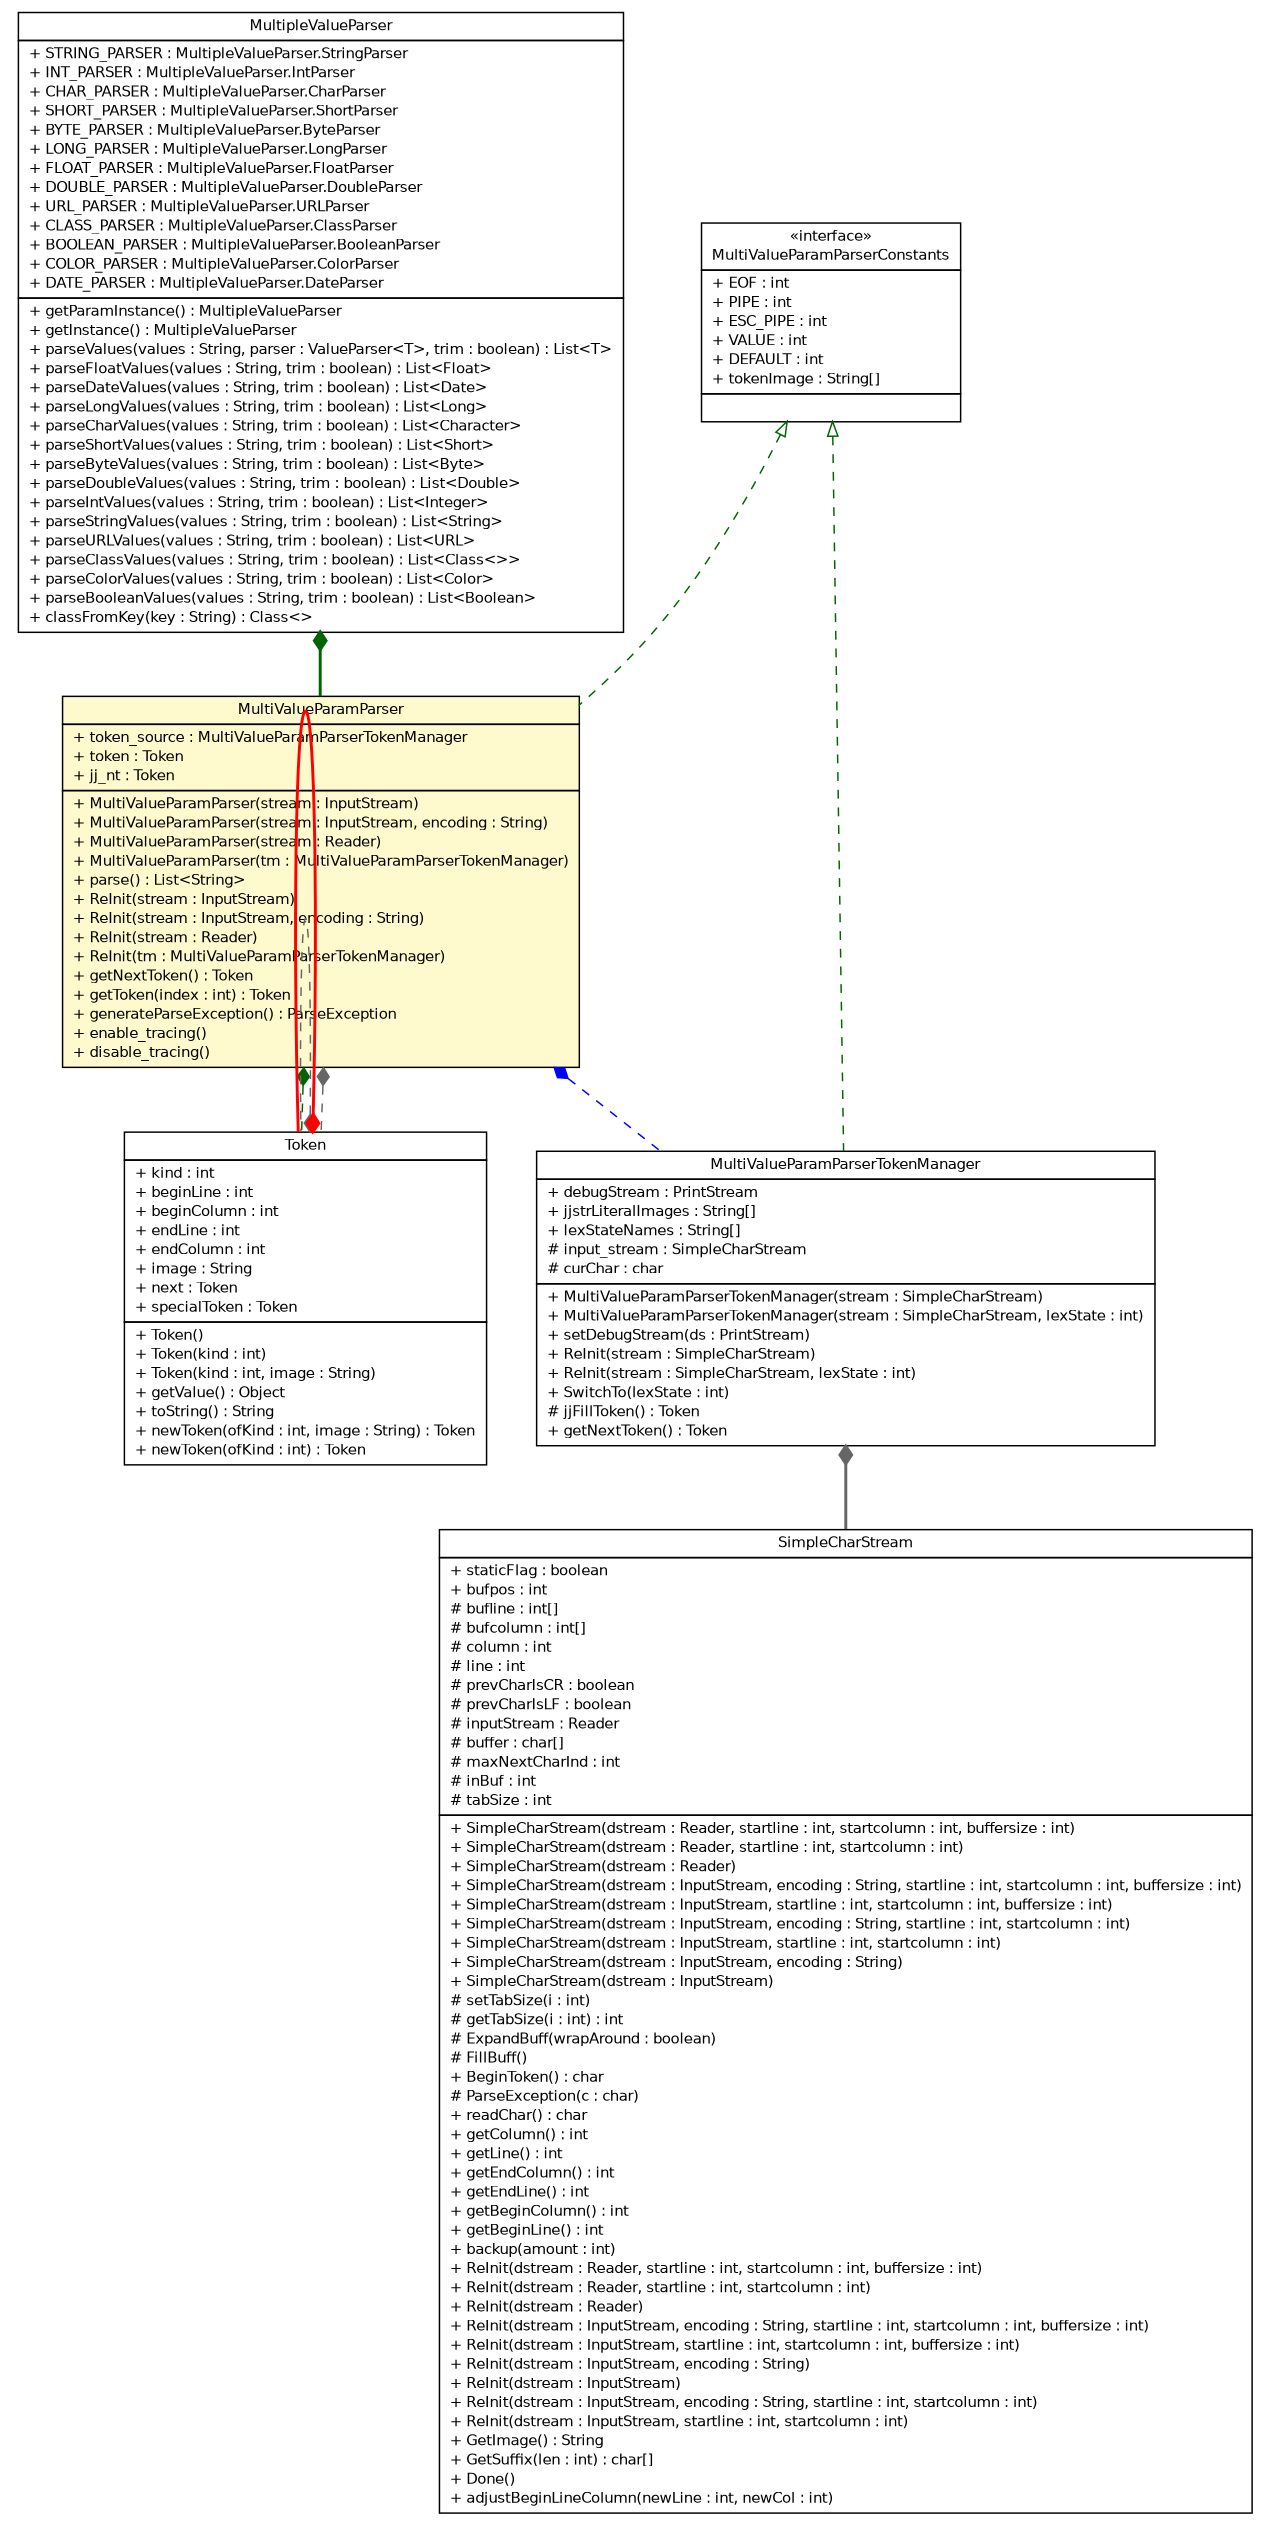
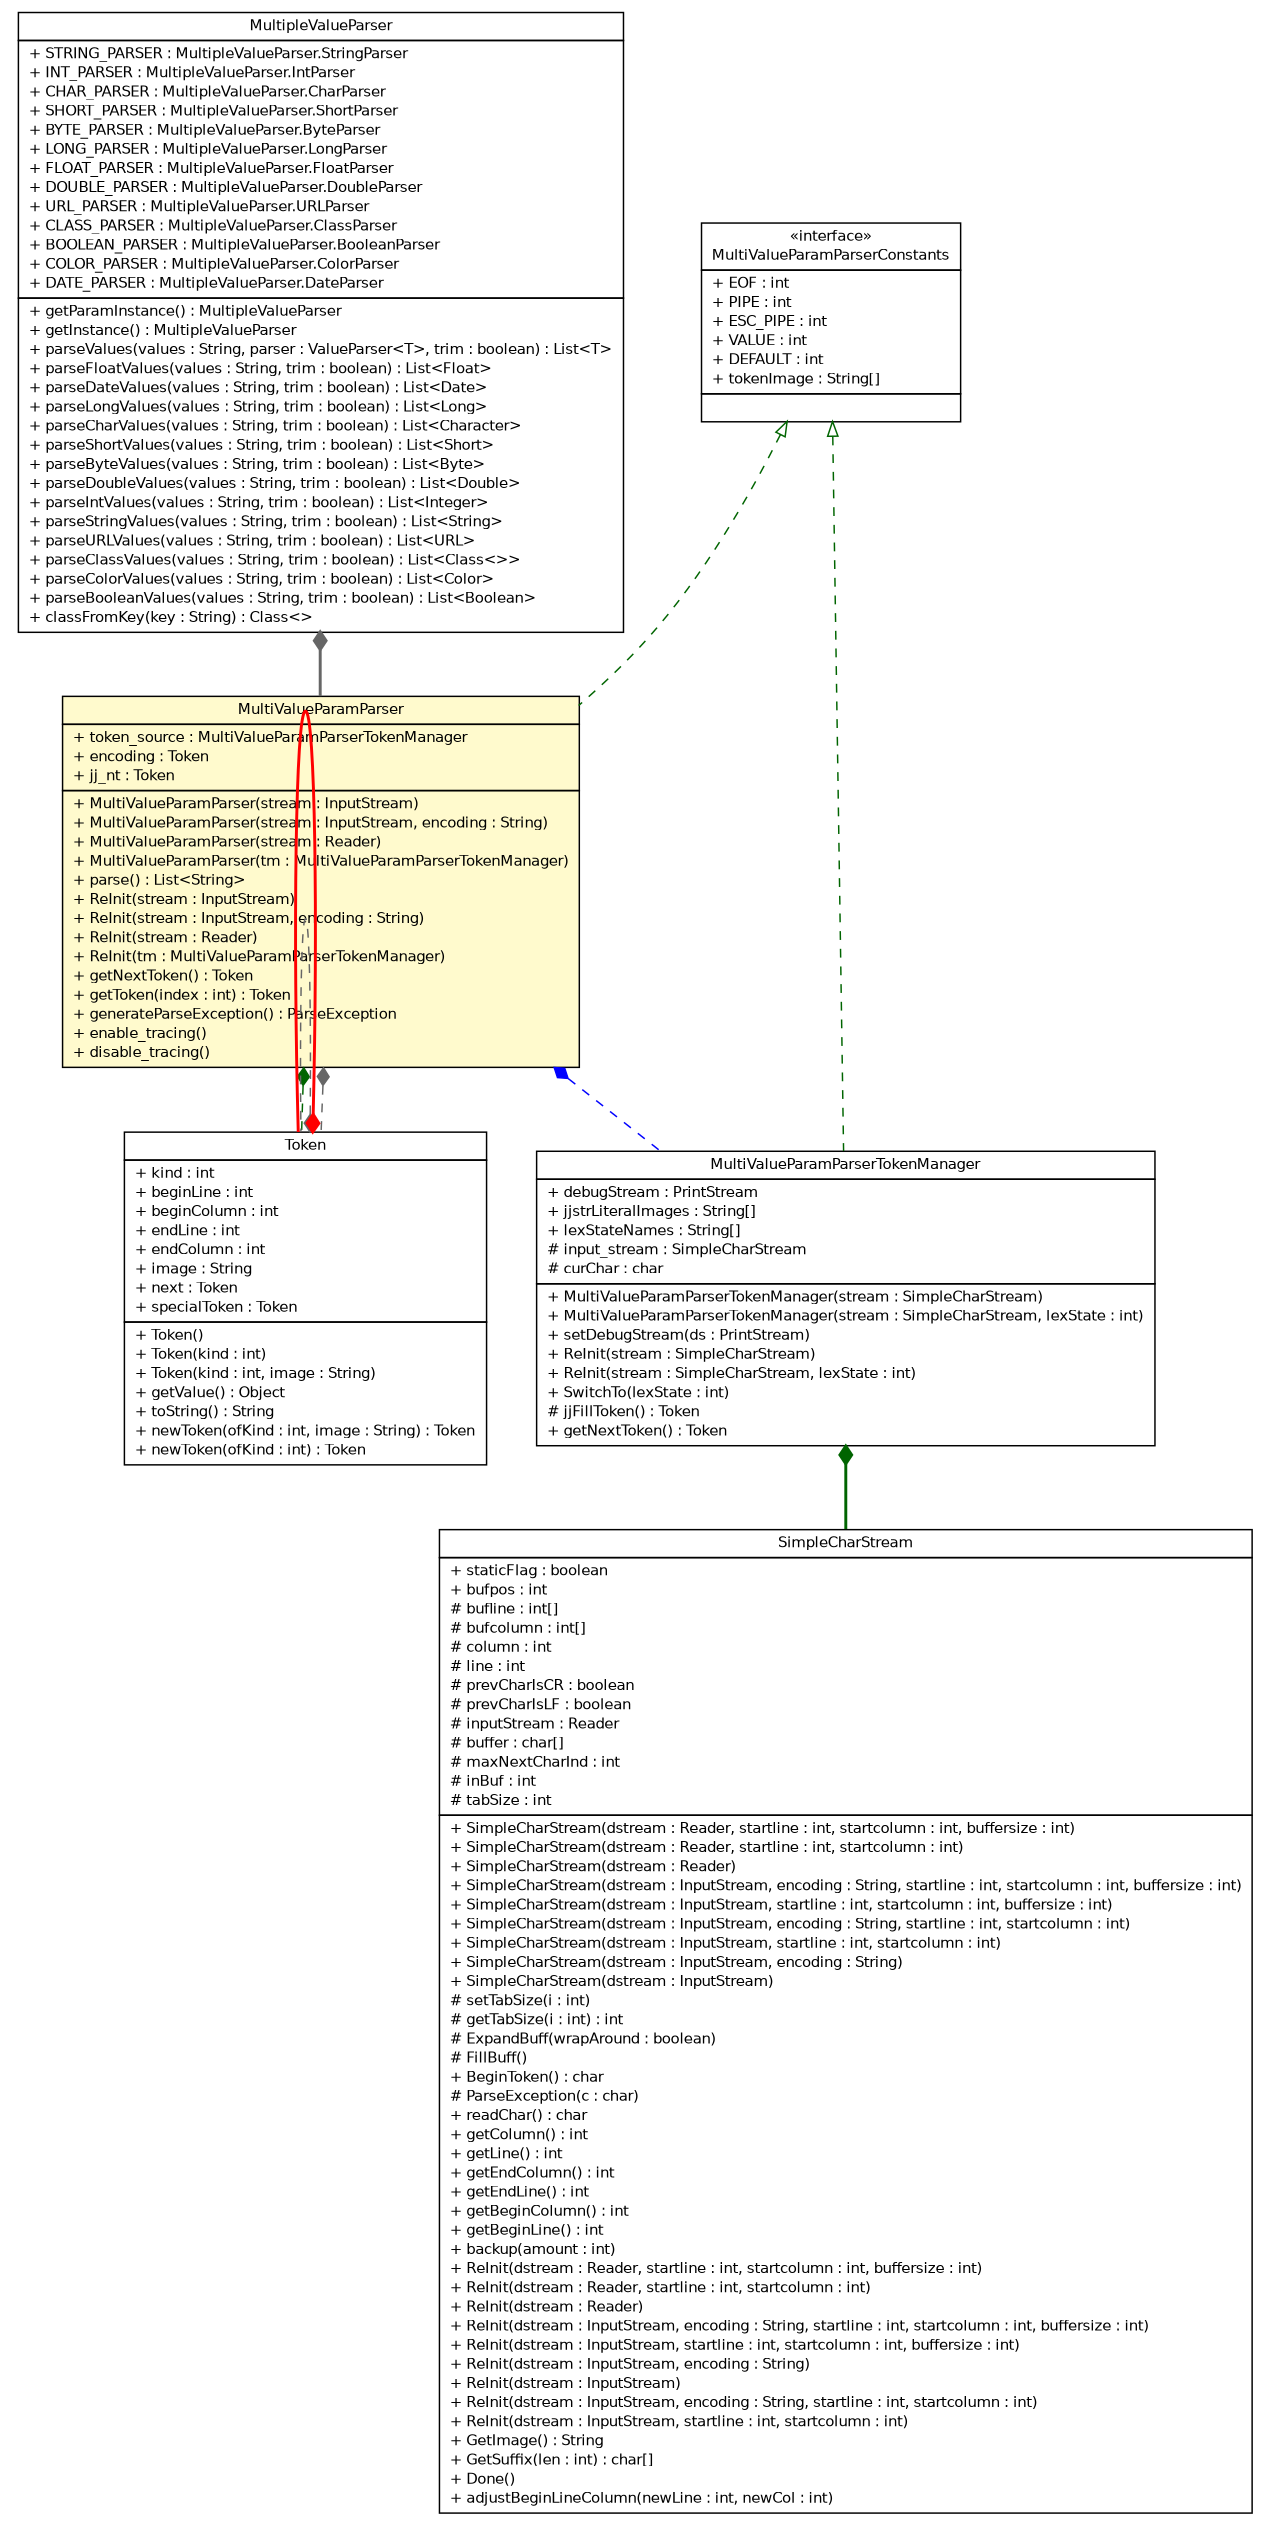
(320, 673) -> (320, 673)
(129, 757) -> (141, 757)
(846, 1496) -> (846, 1496)
